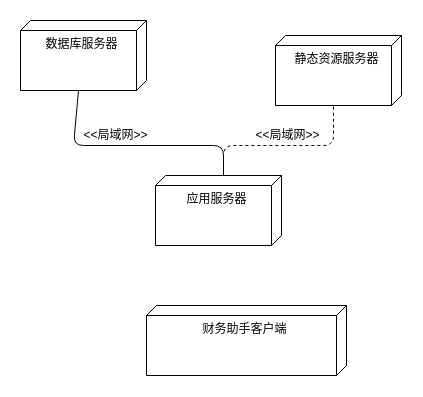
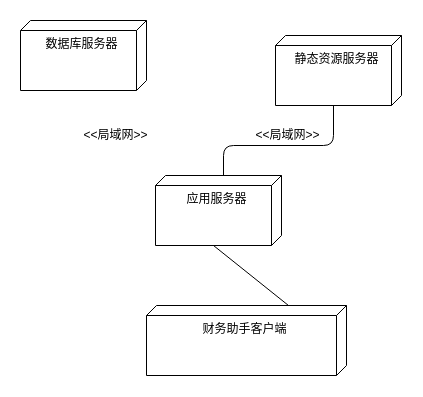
(125, 146) -> none
(296, 146) -> (296, 146)
none -> (251, 276)
